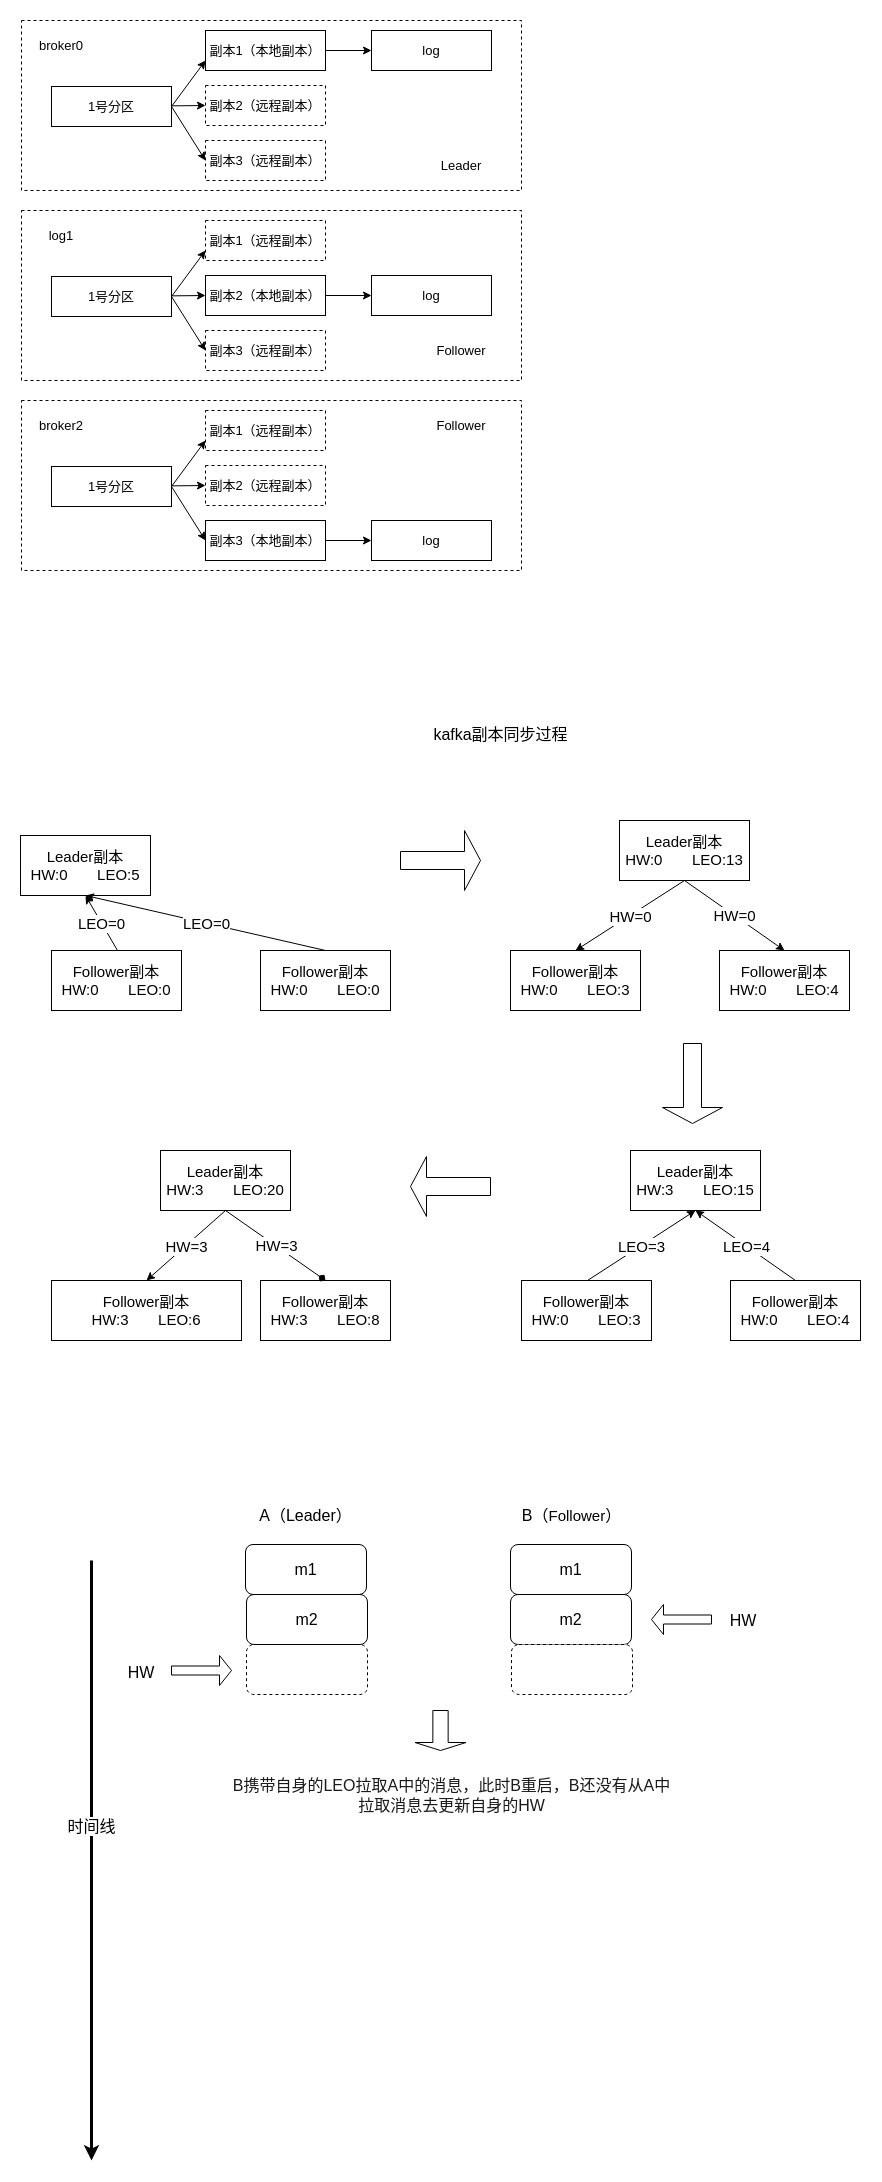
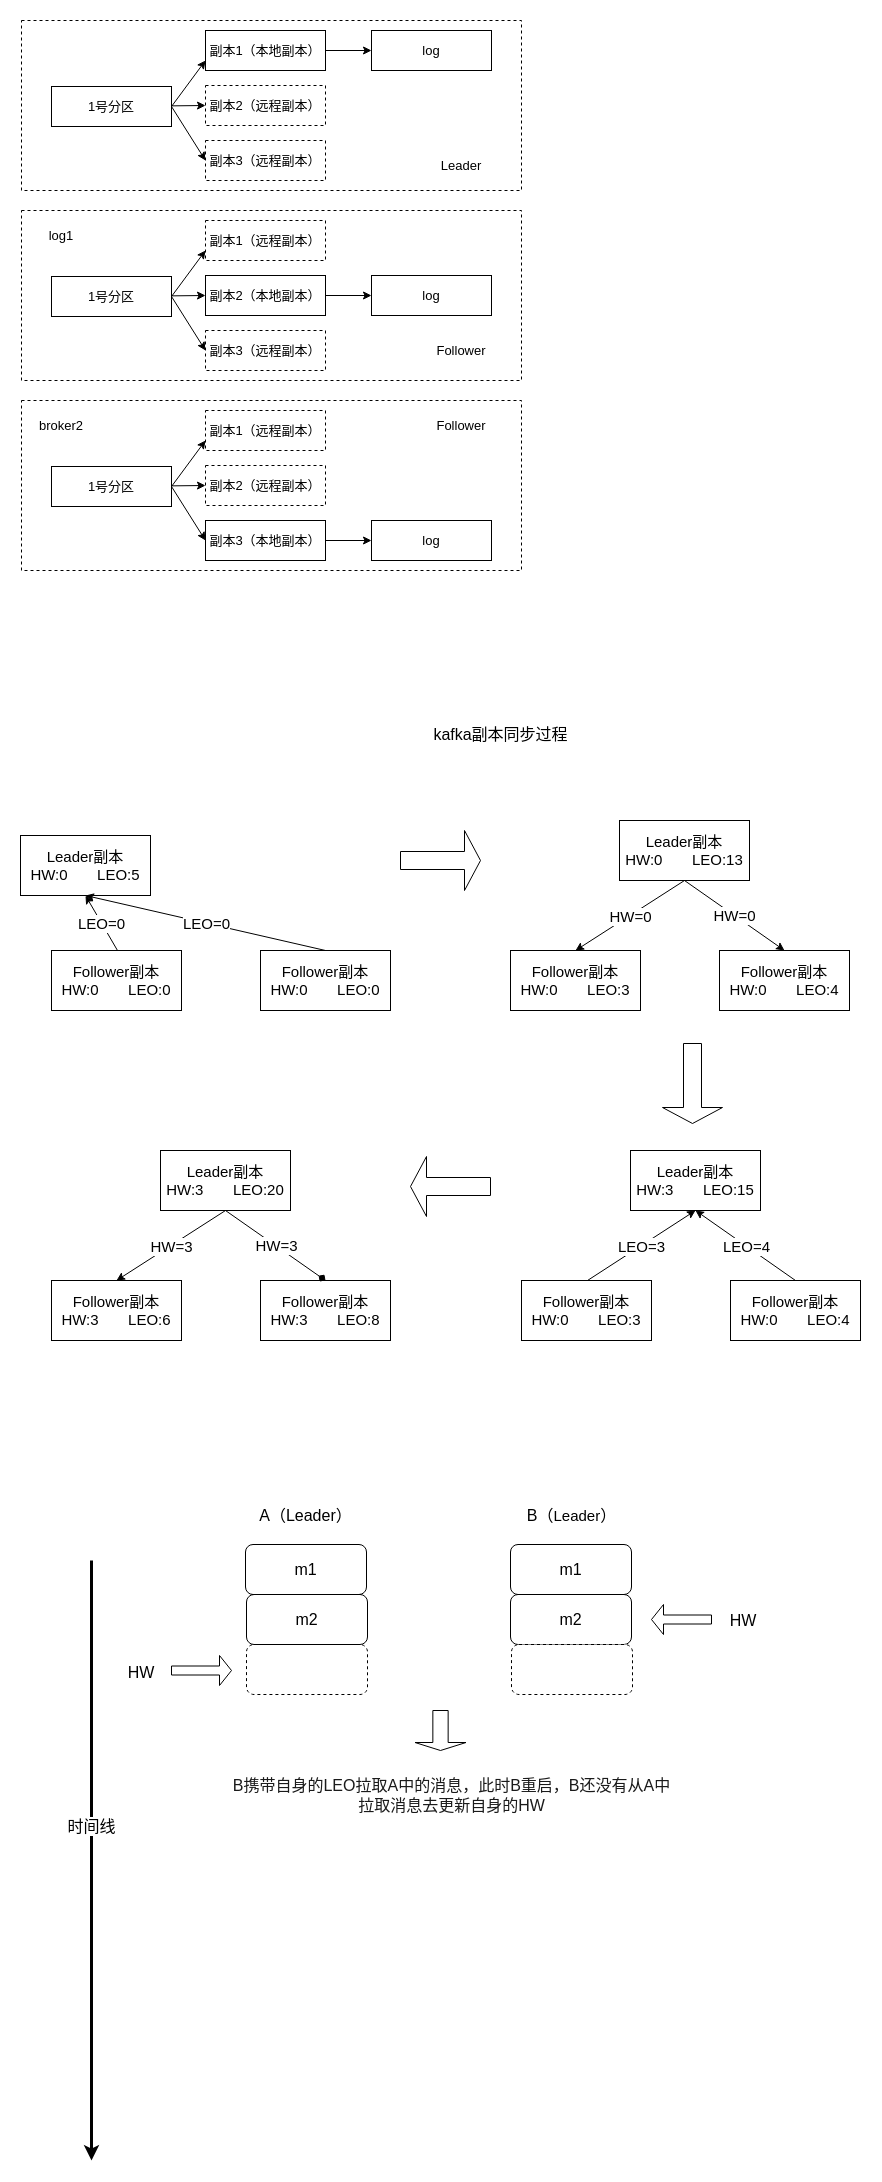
(62, 46) -> none
(147, 1311) -> (117, 1311)
(572, 1516) -> (572, 1516)
